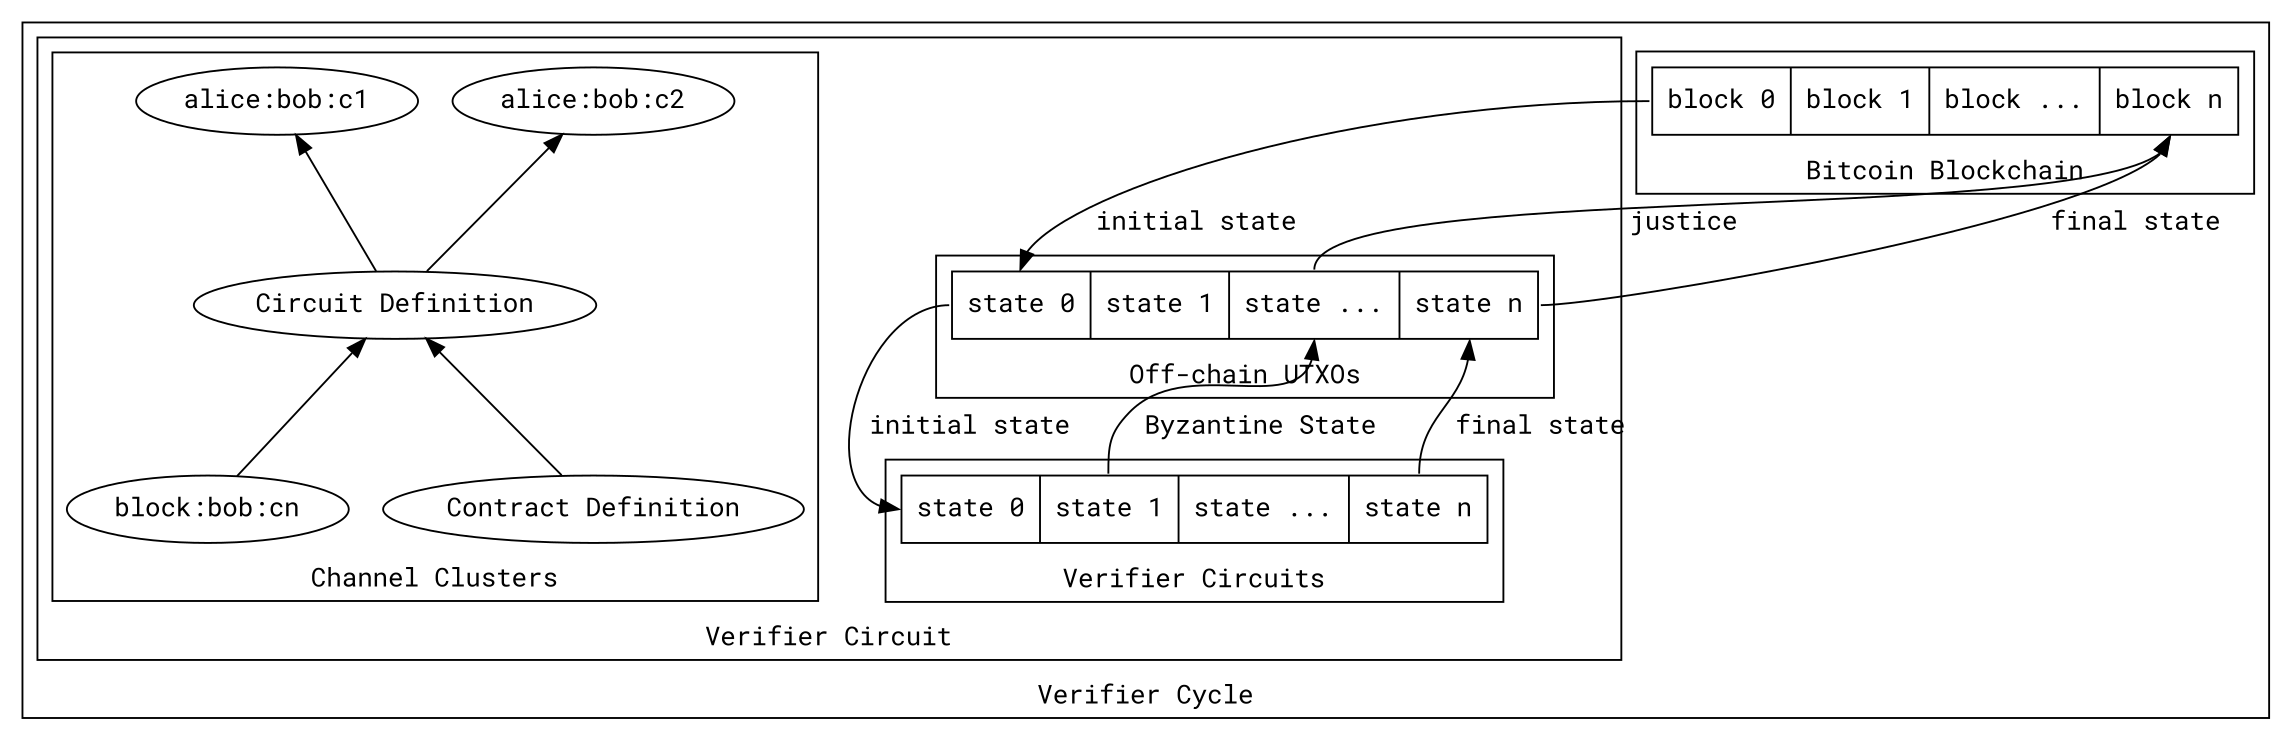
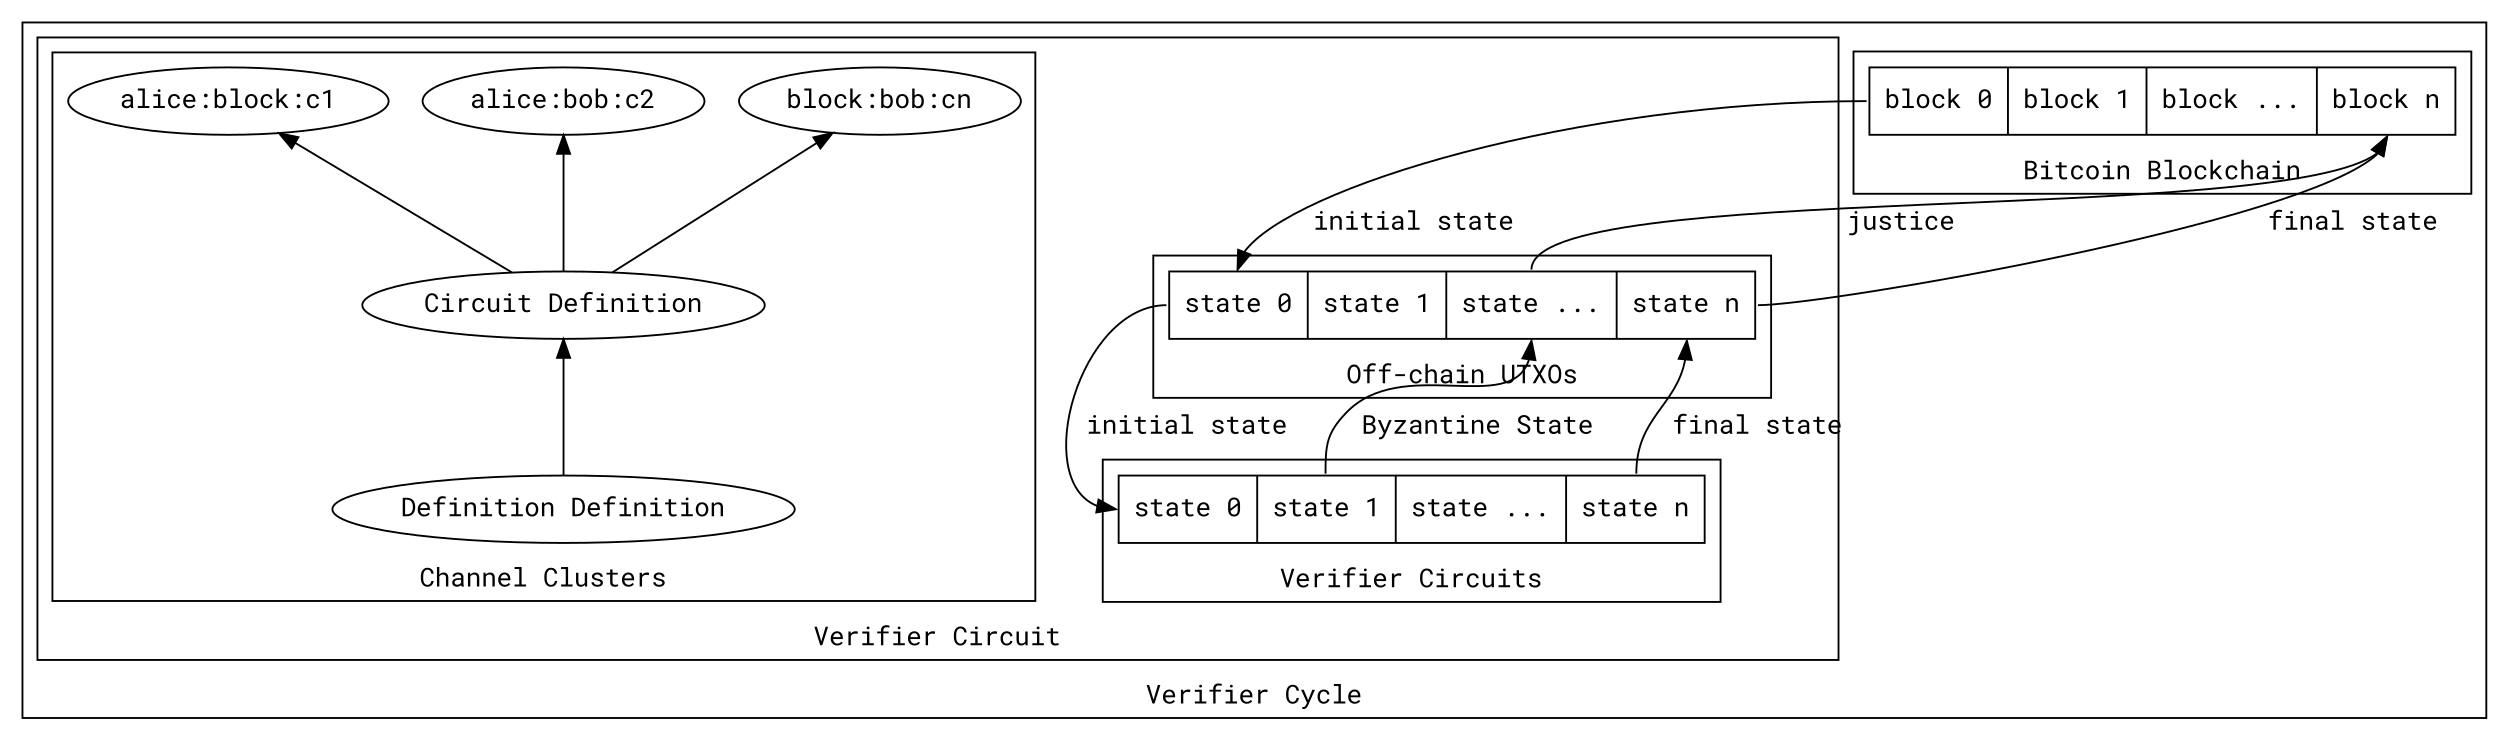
(277, 101) -> (228, 101)
(295, 415) -> (714, 208)
(593, 509) -> (564, 509)
